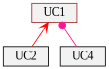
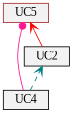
(54, 13) -> (26, 13)
none -> (34, 82)
